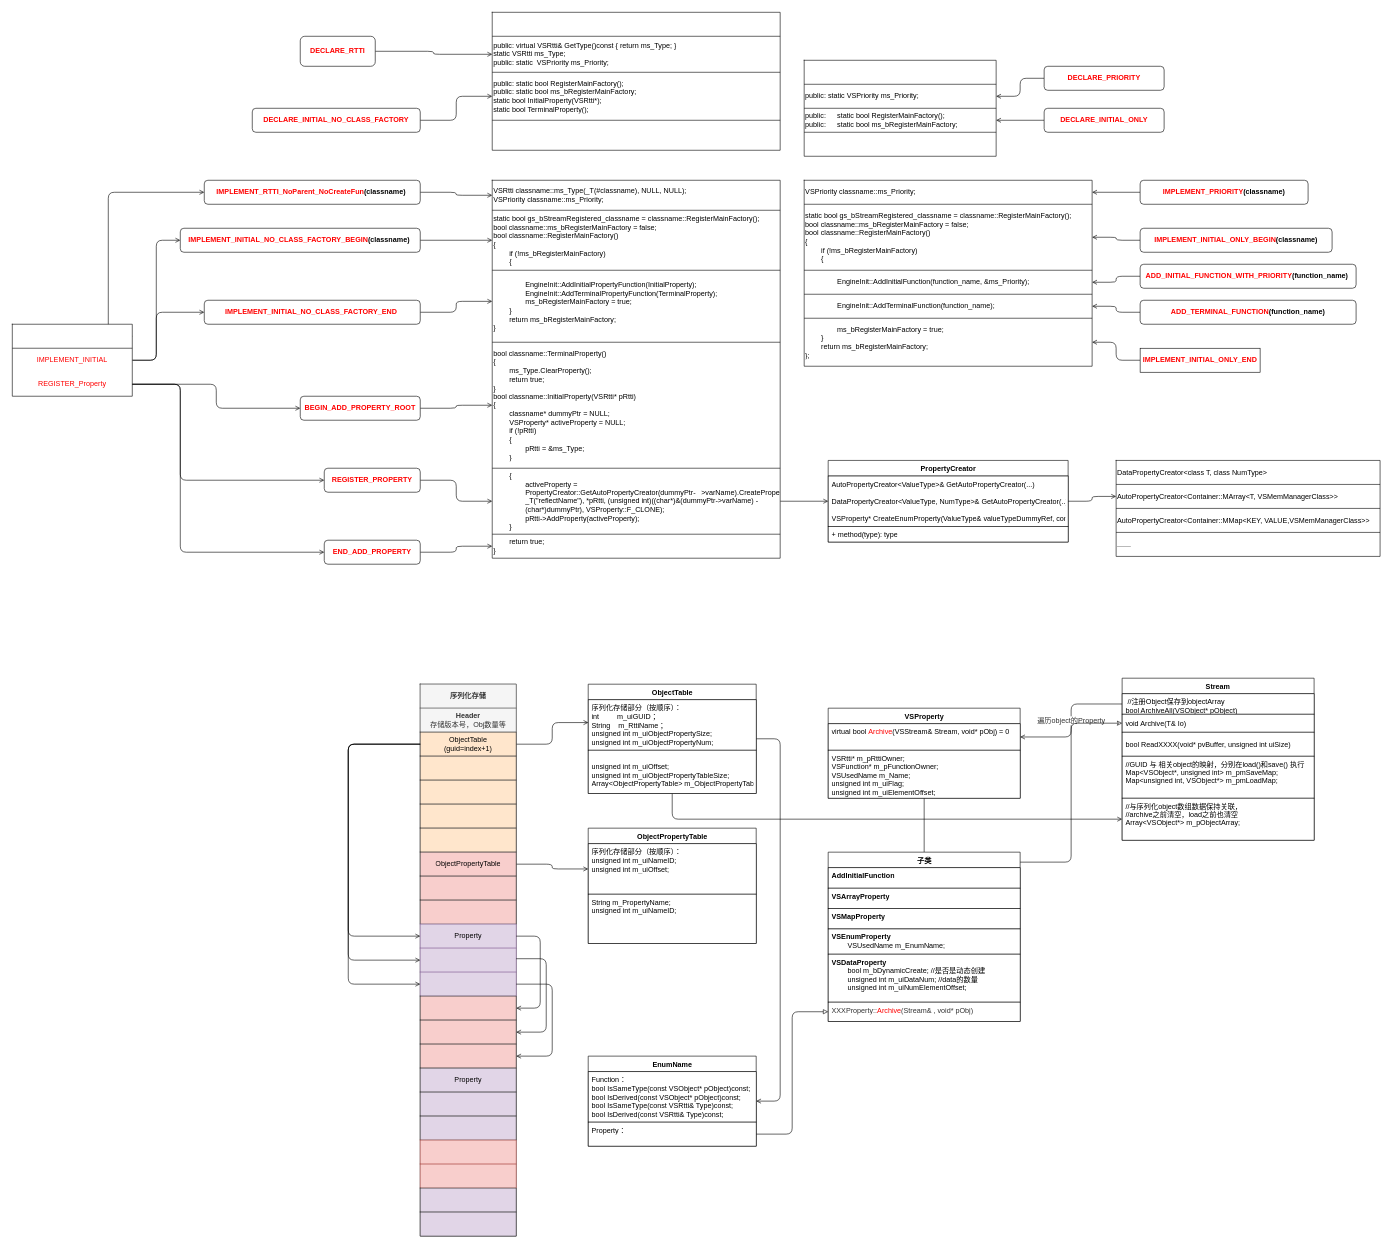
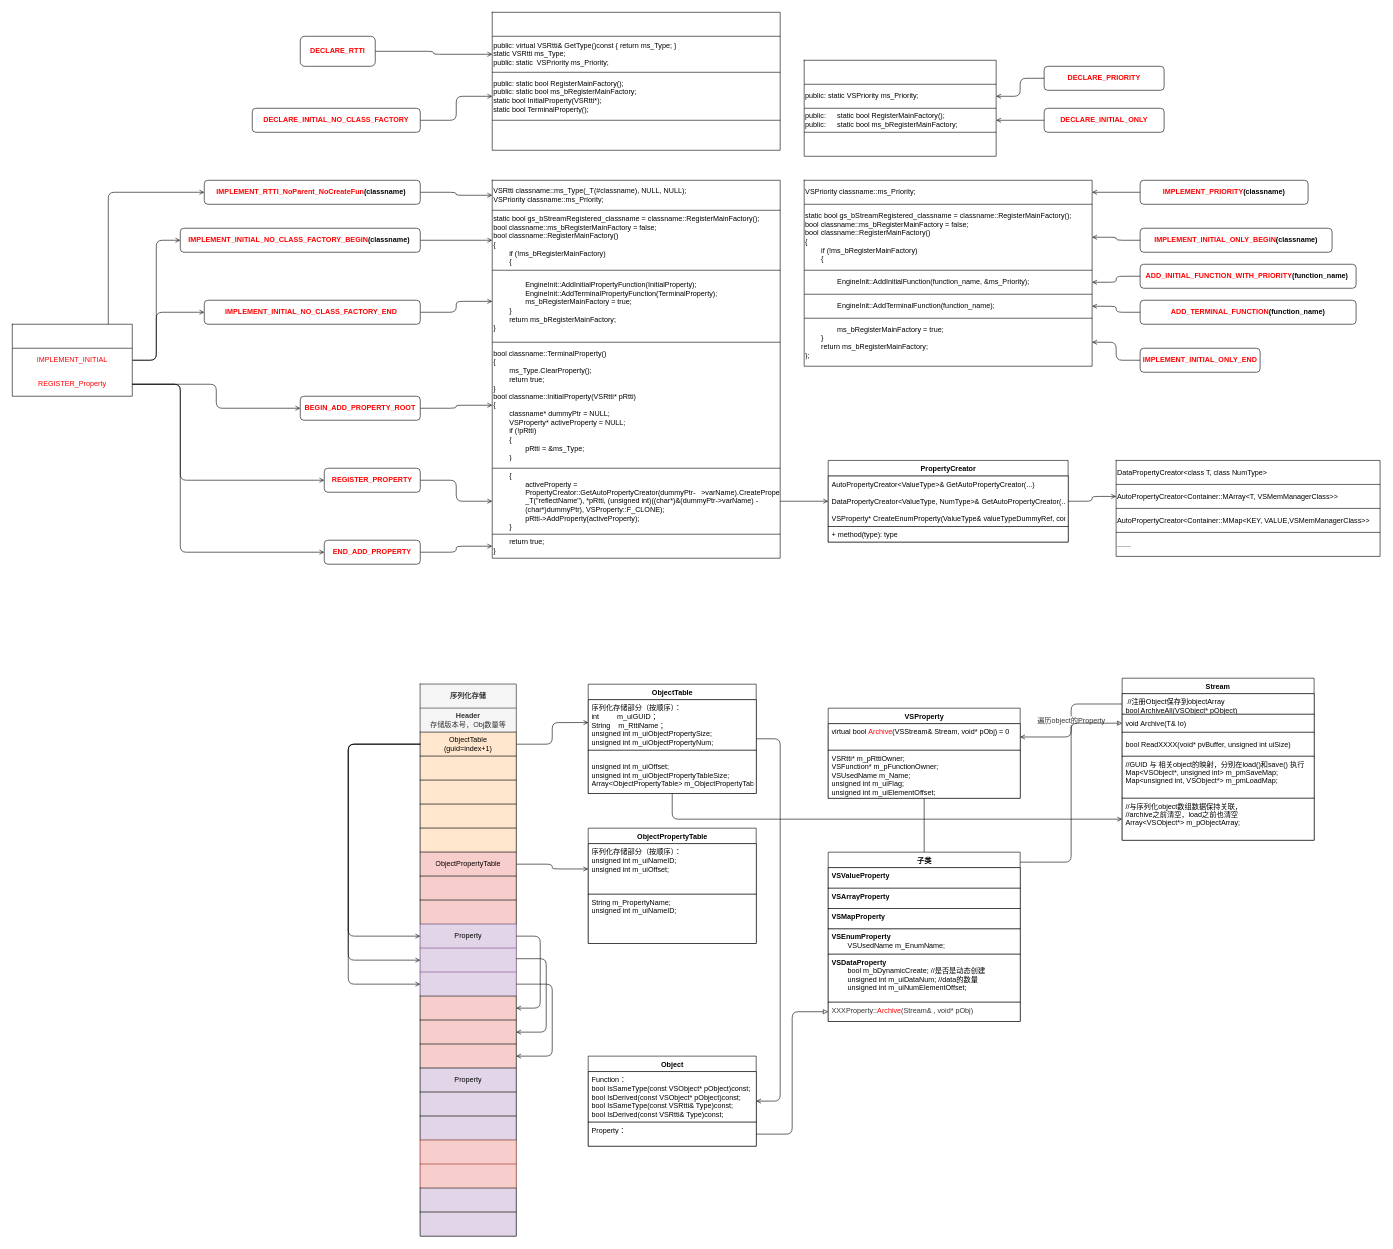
(1200, 360) -> (1200, 360)
(864, 876) -> (861, 876)
(673, 1065) -> (673, 1065)
